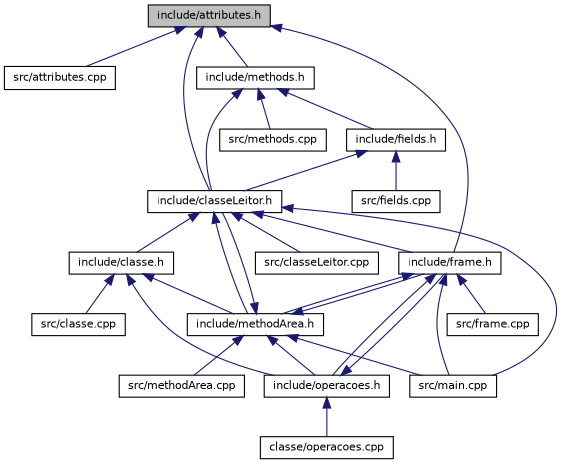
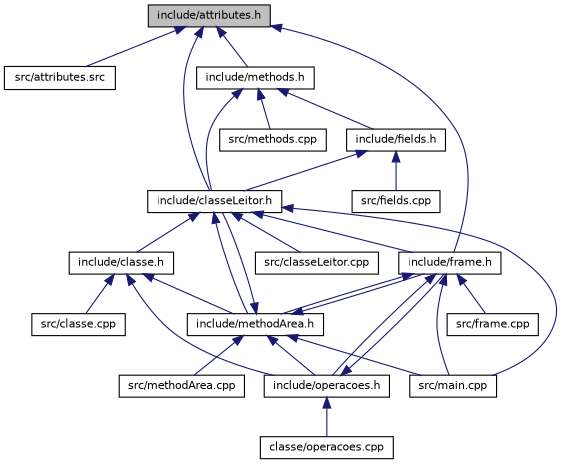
(60, 78) -> (60, 78)
